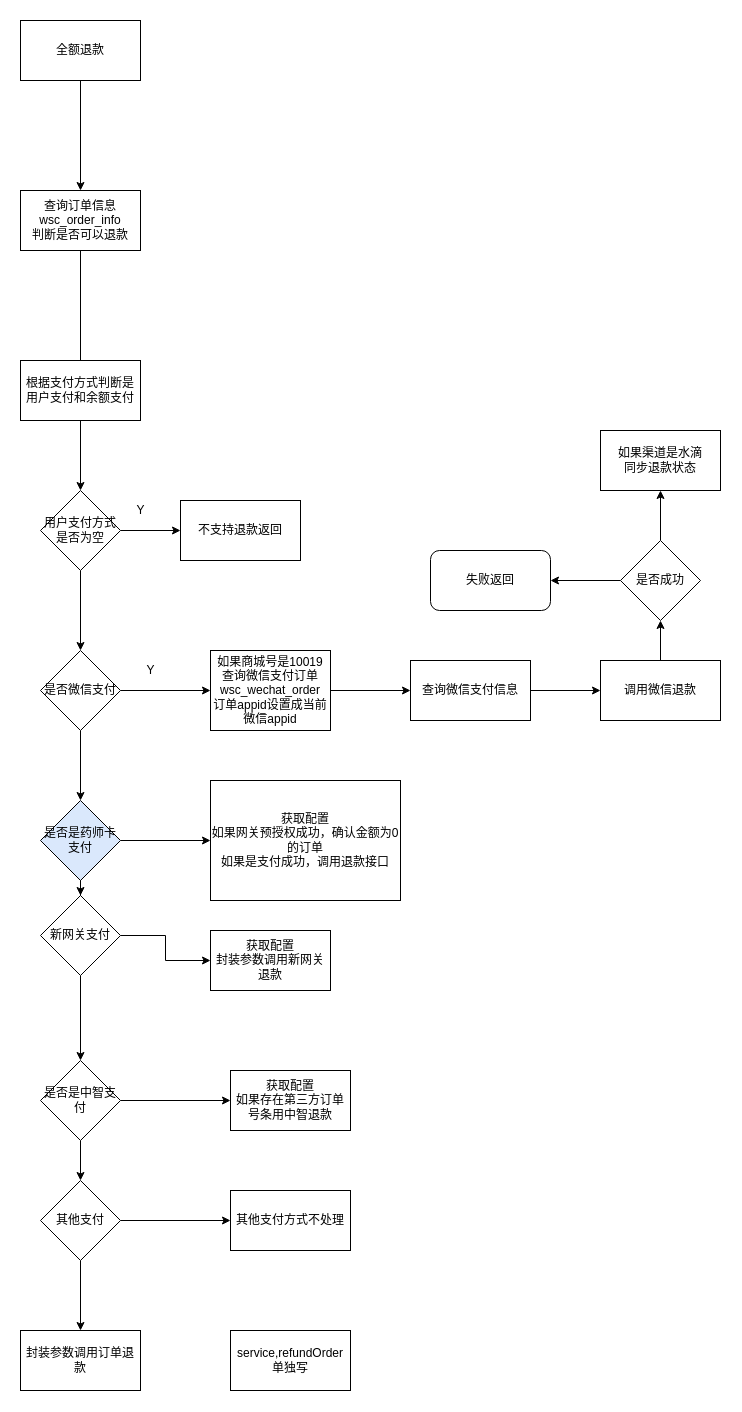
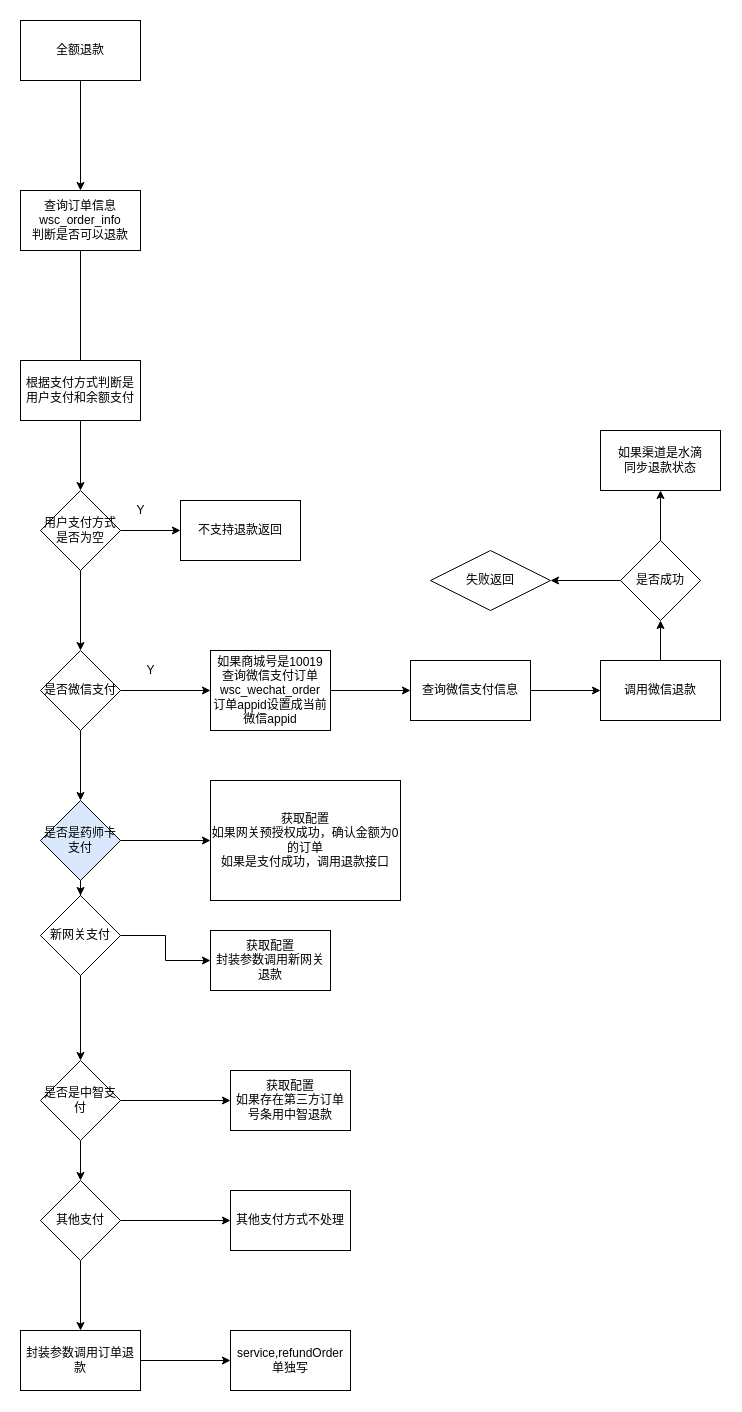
(491, 581) -> (491, 581)
none -> (182, 1361)
